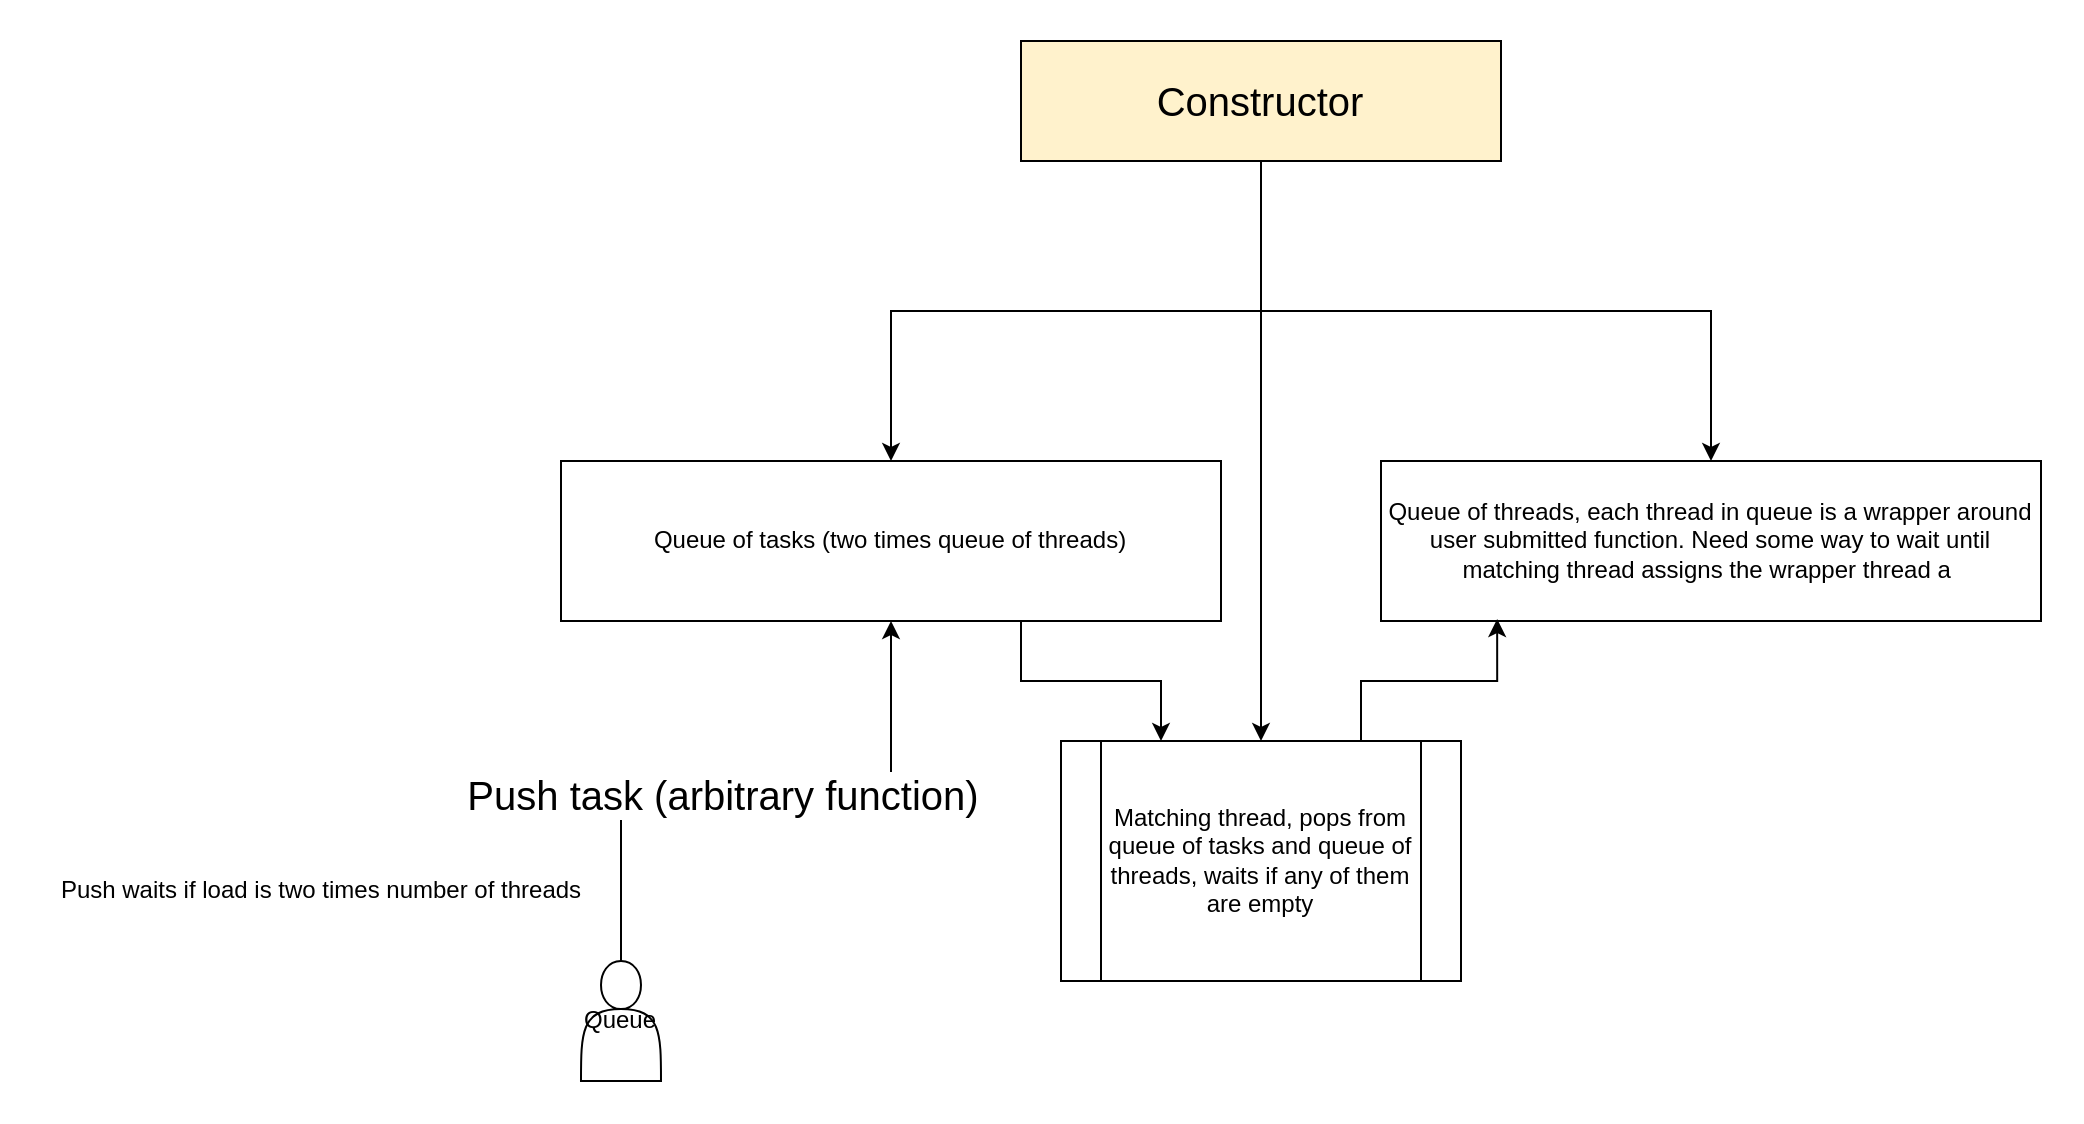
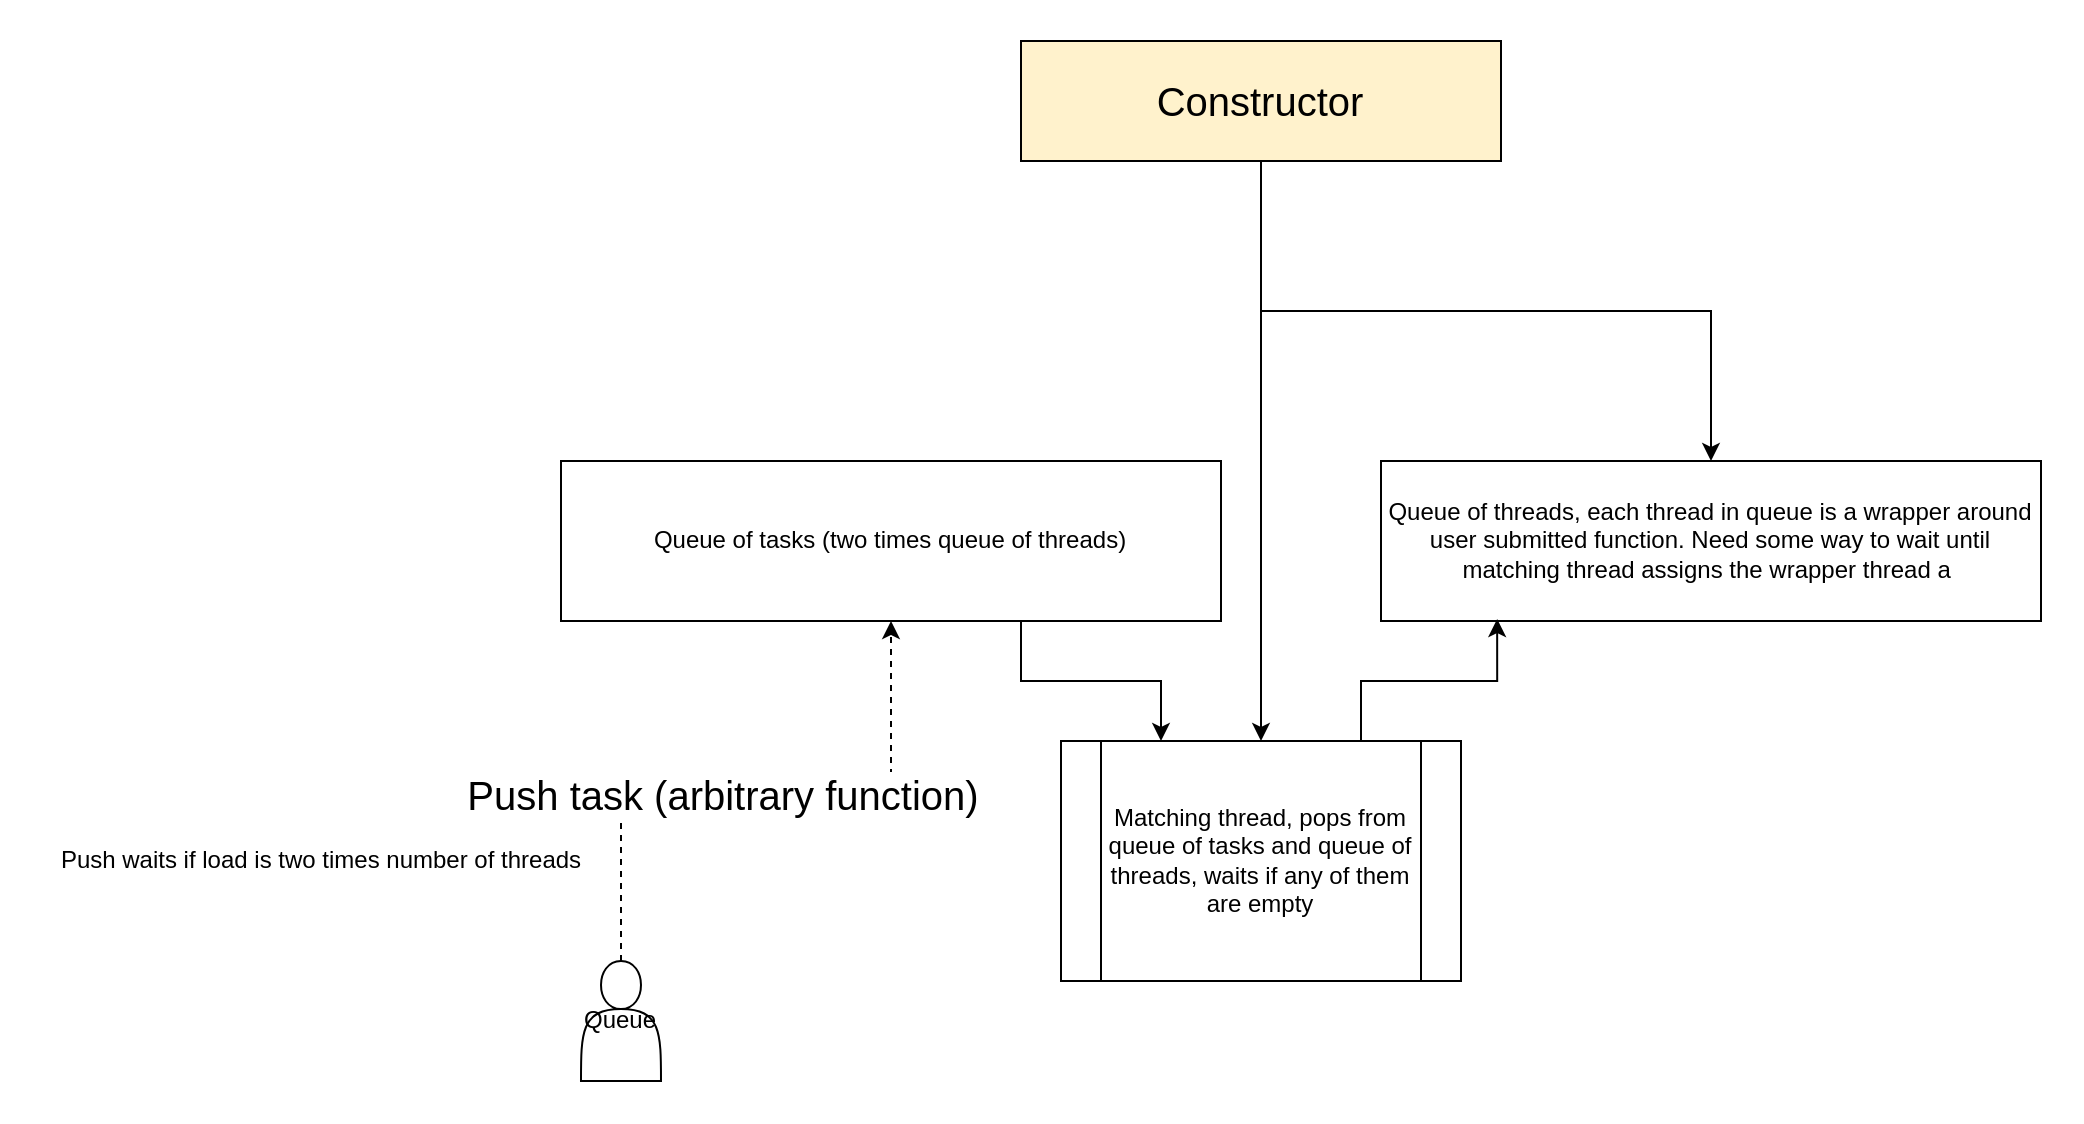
(1006, 311) -> none
(621, 887) -> (621, 887)
(321, 891) -> (321, 861)
